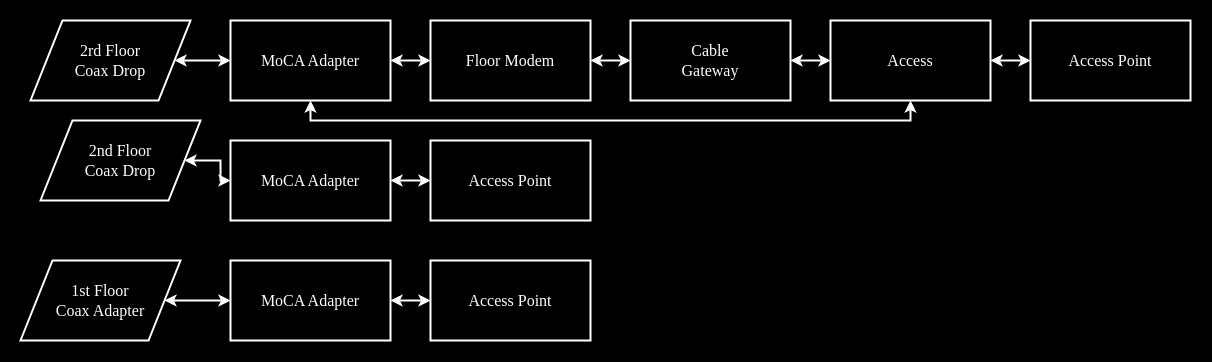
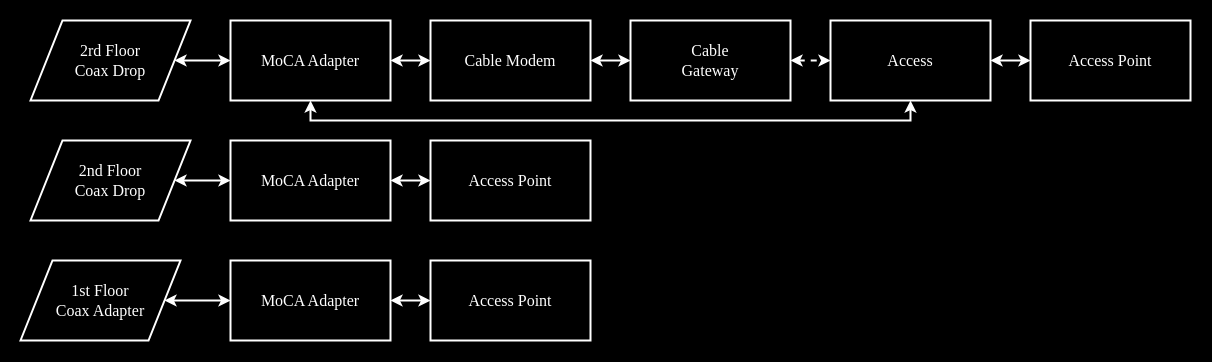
(511, 61) -> (511, 61)
(812, 61) -> (812, 61)
(121, 161) -> (111, 181)
